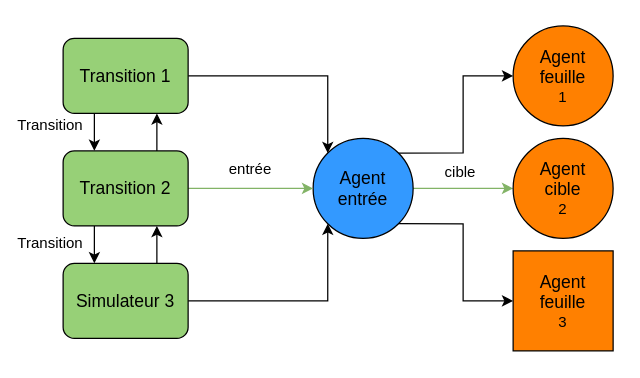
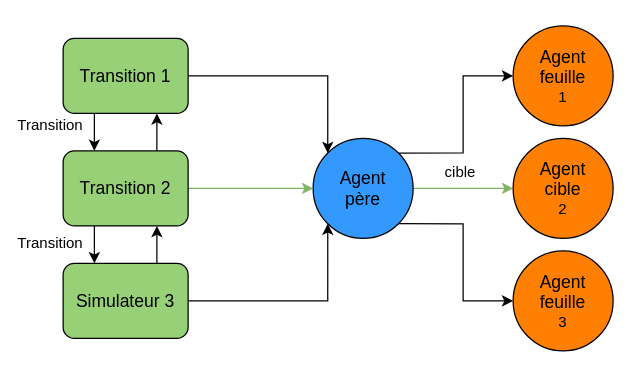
(251, 169) -> none
(363, 188) -> (363, 188)
(563, 301) -> (563, 301)
